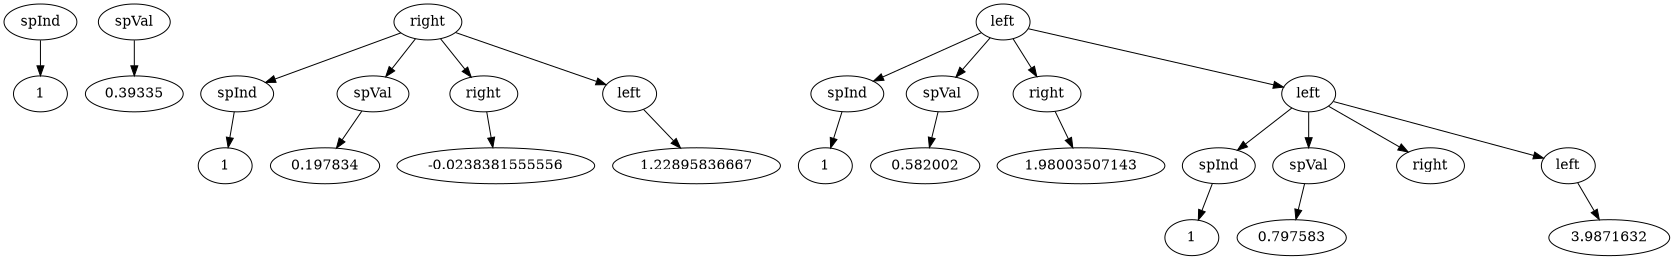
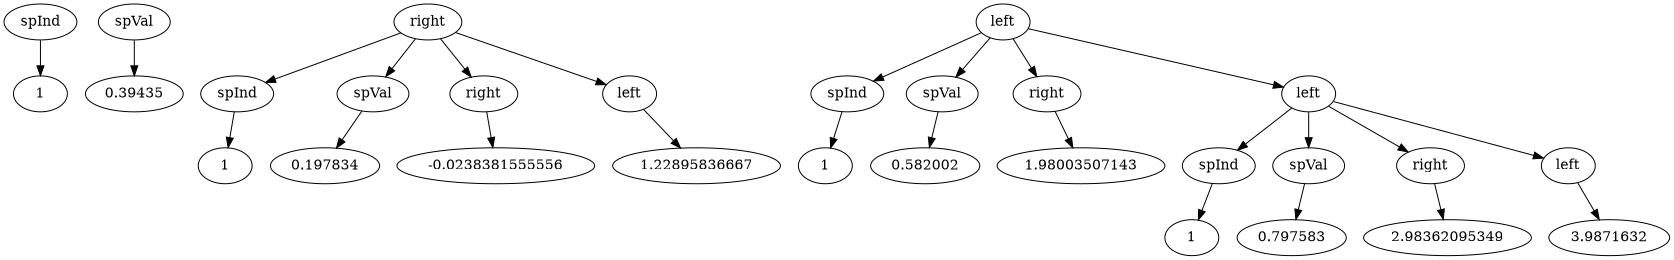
(134, 94) -> (134, 94)
none -> (1447, 238)
